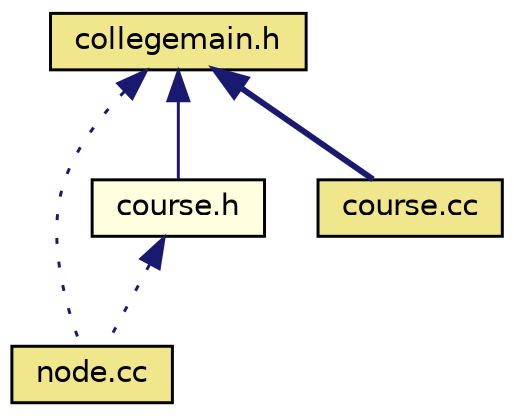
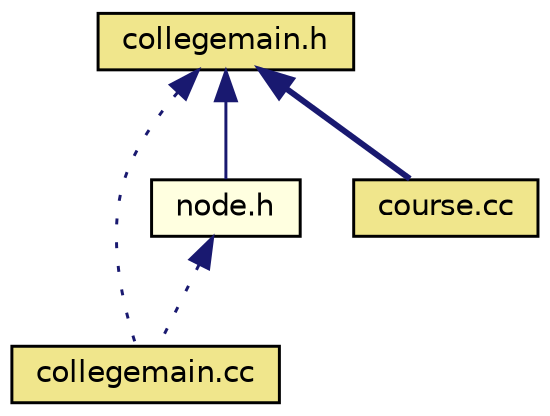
(178, 208) -> (226, 208)
(92, 374) -> (146, 374)
